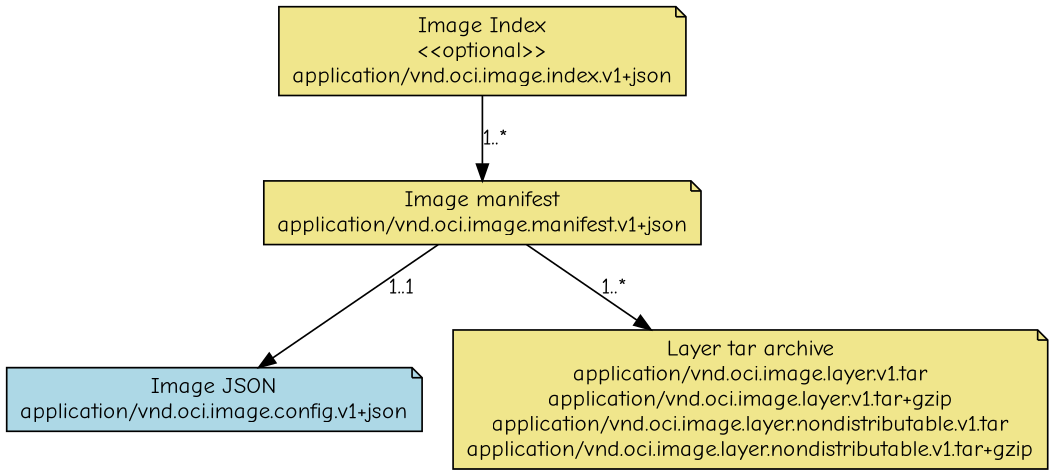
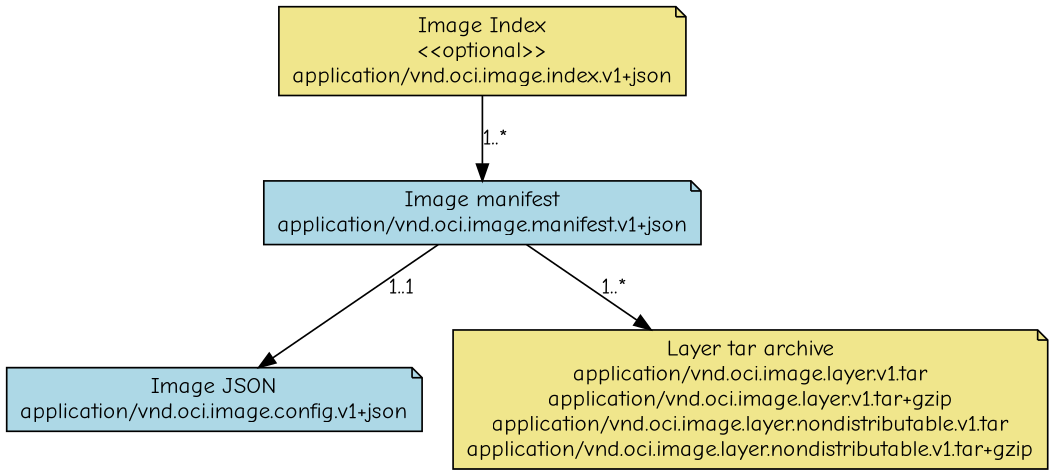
(482, 213) -> (482, 213)
